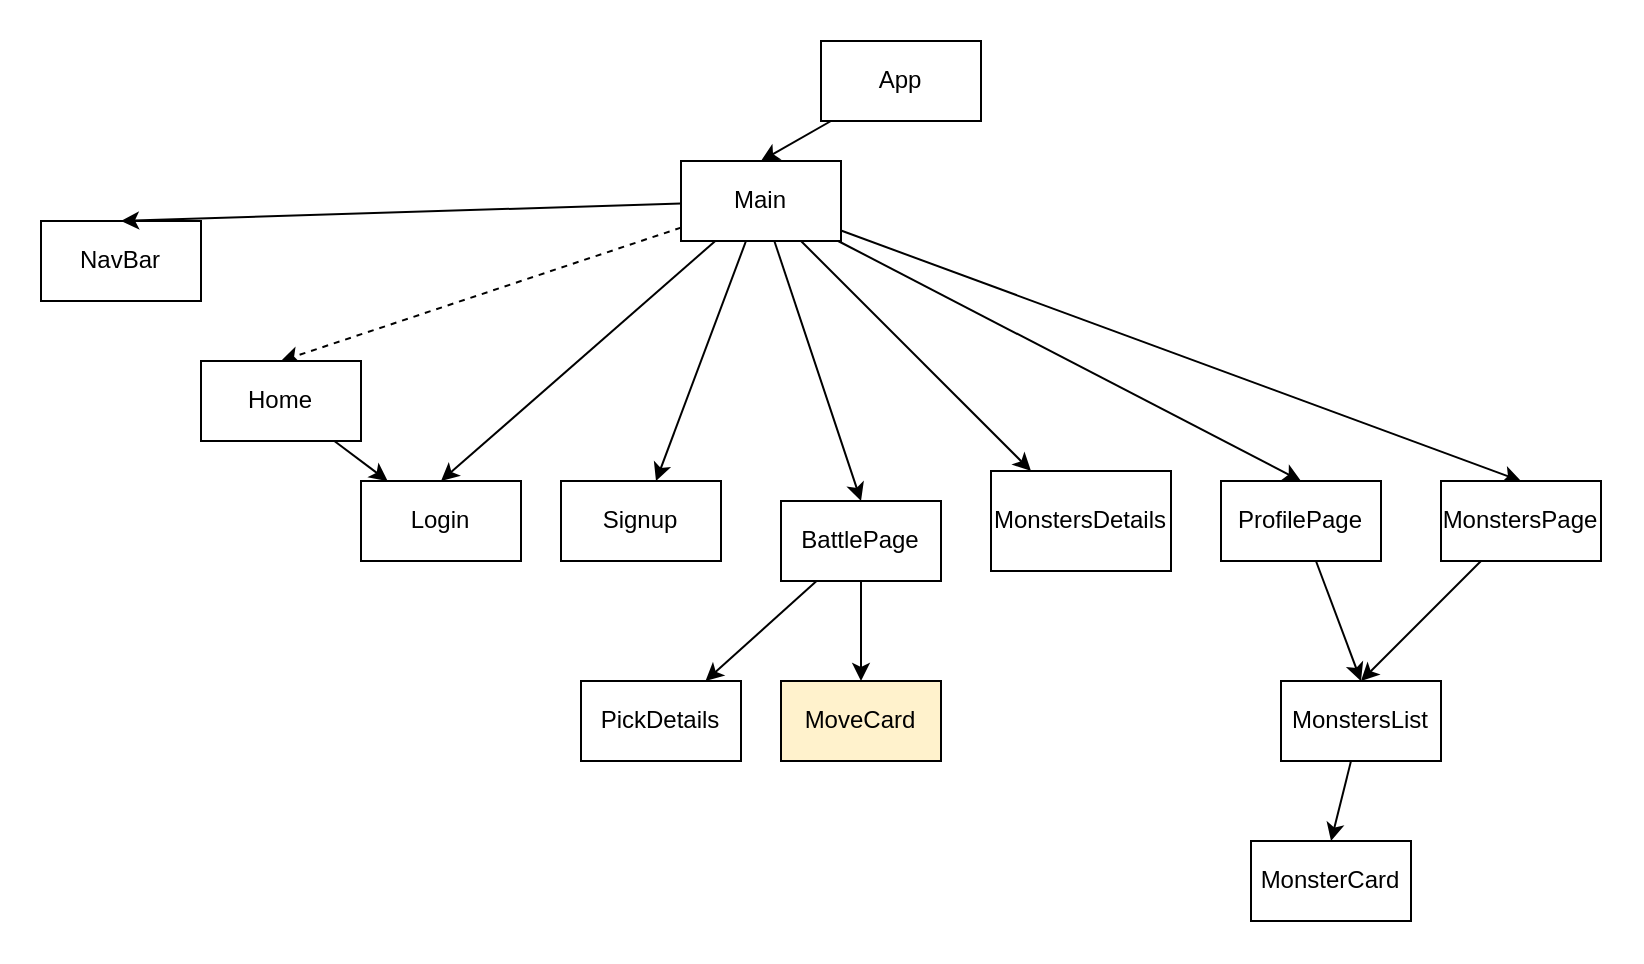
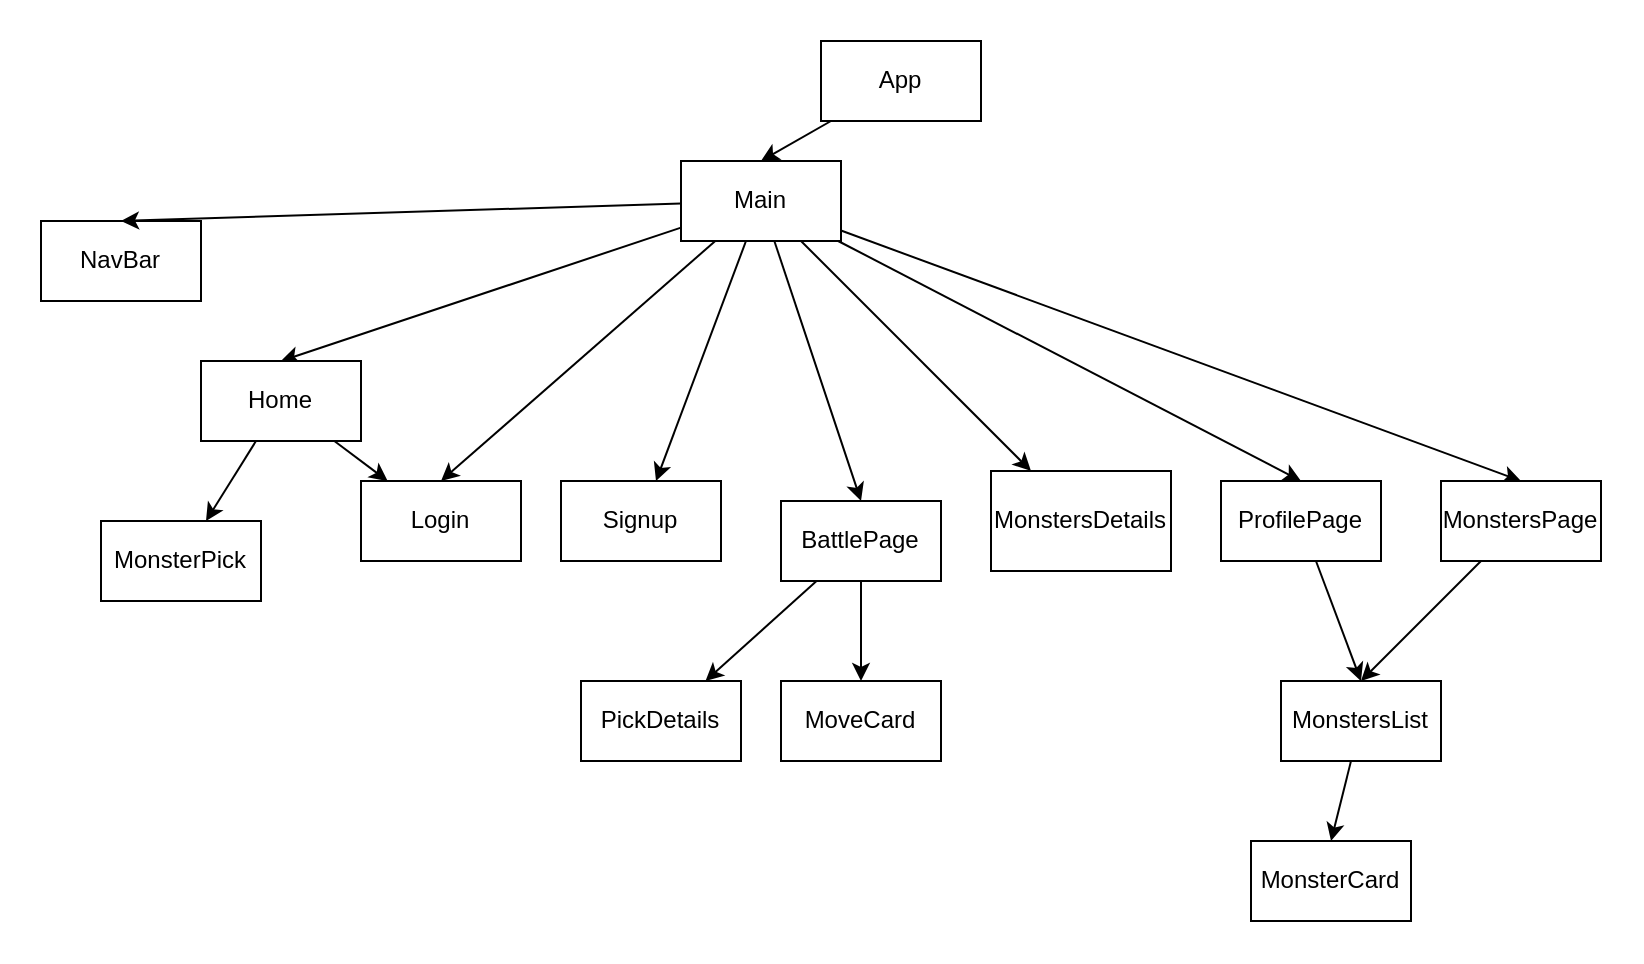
(485, 293) -> (485, 293)
none -> (235, 475)
none -> (181, 561)
(861, 721) -> (861, 721)
